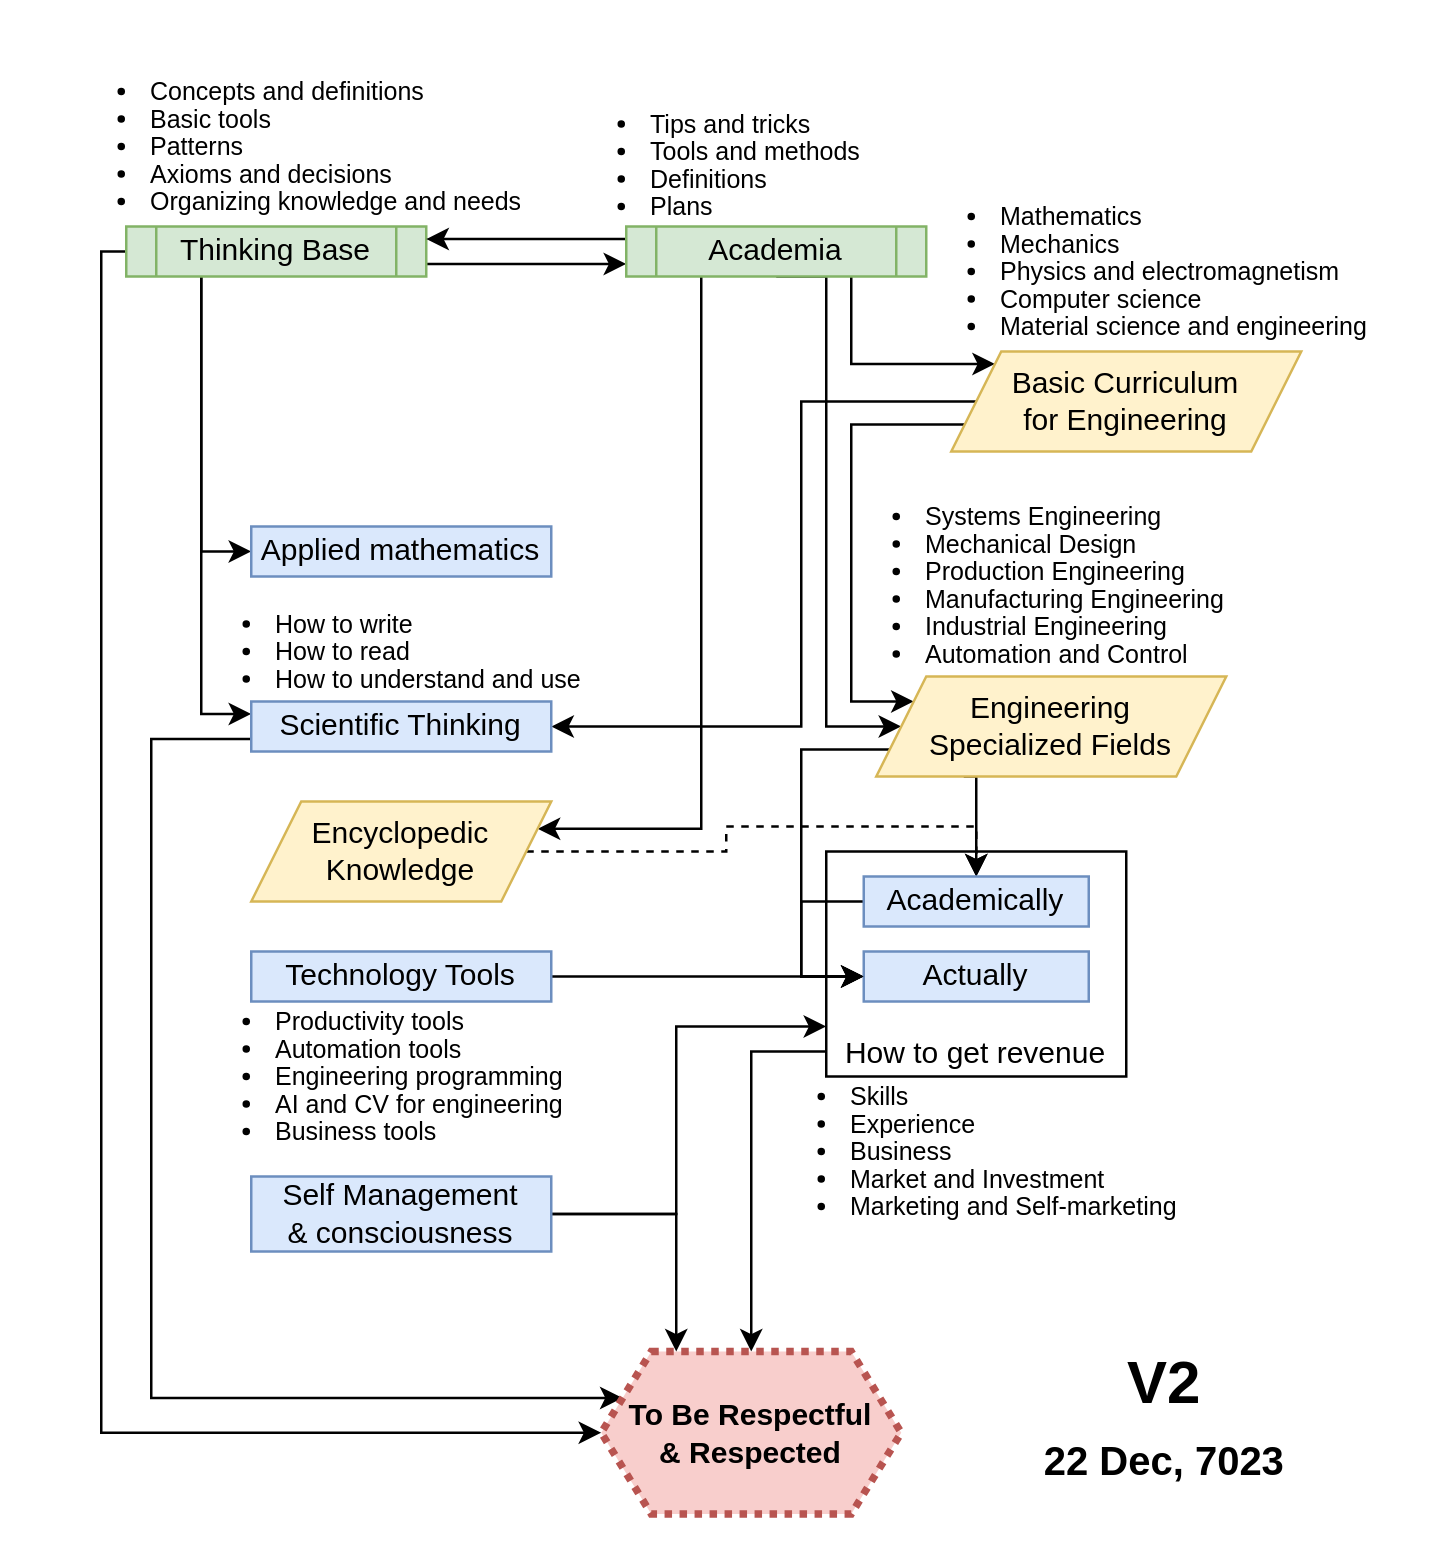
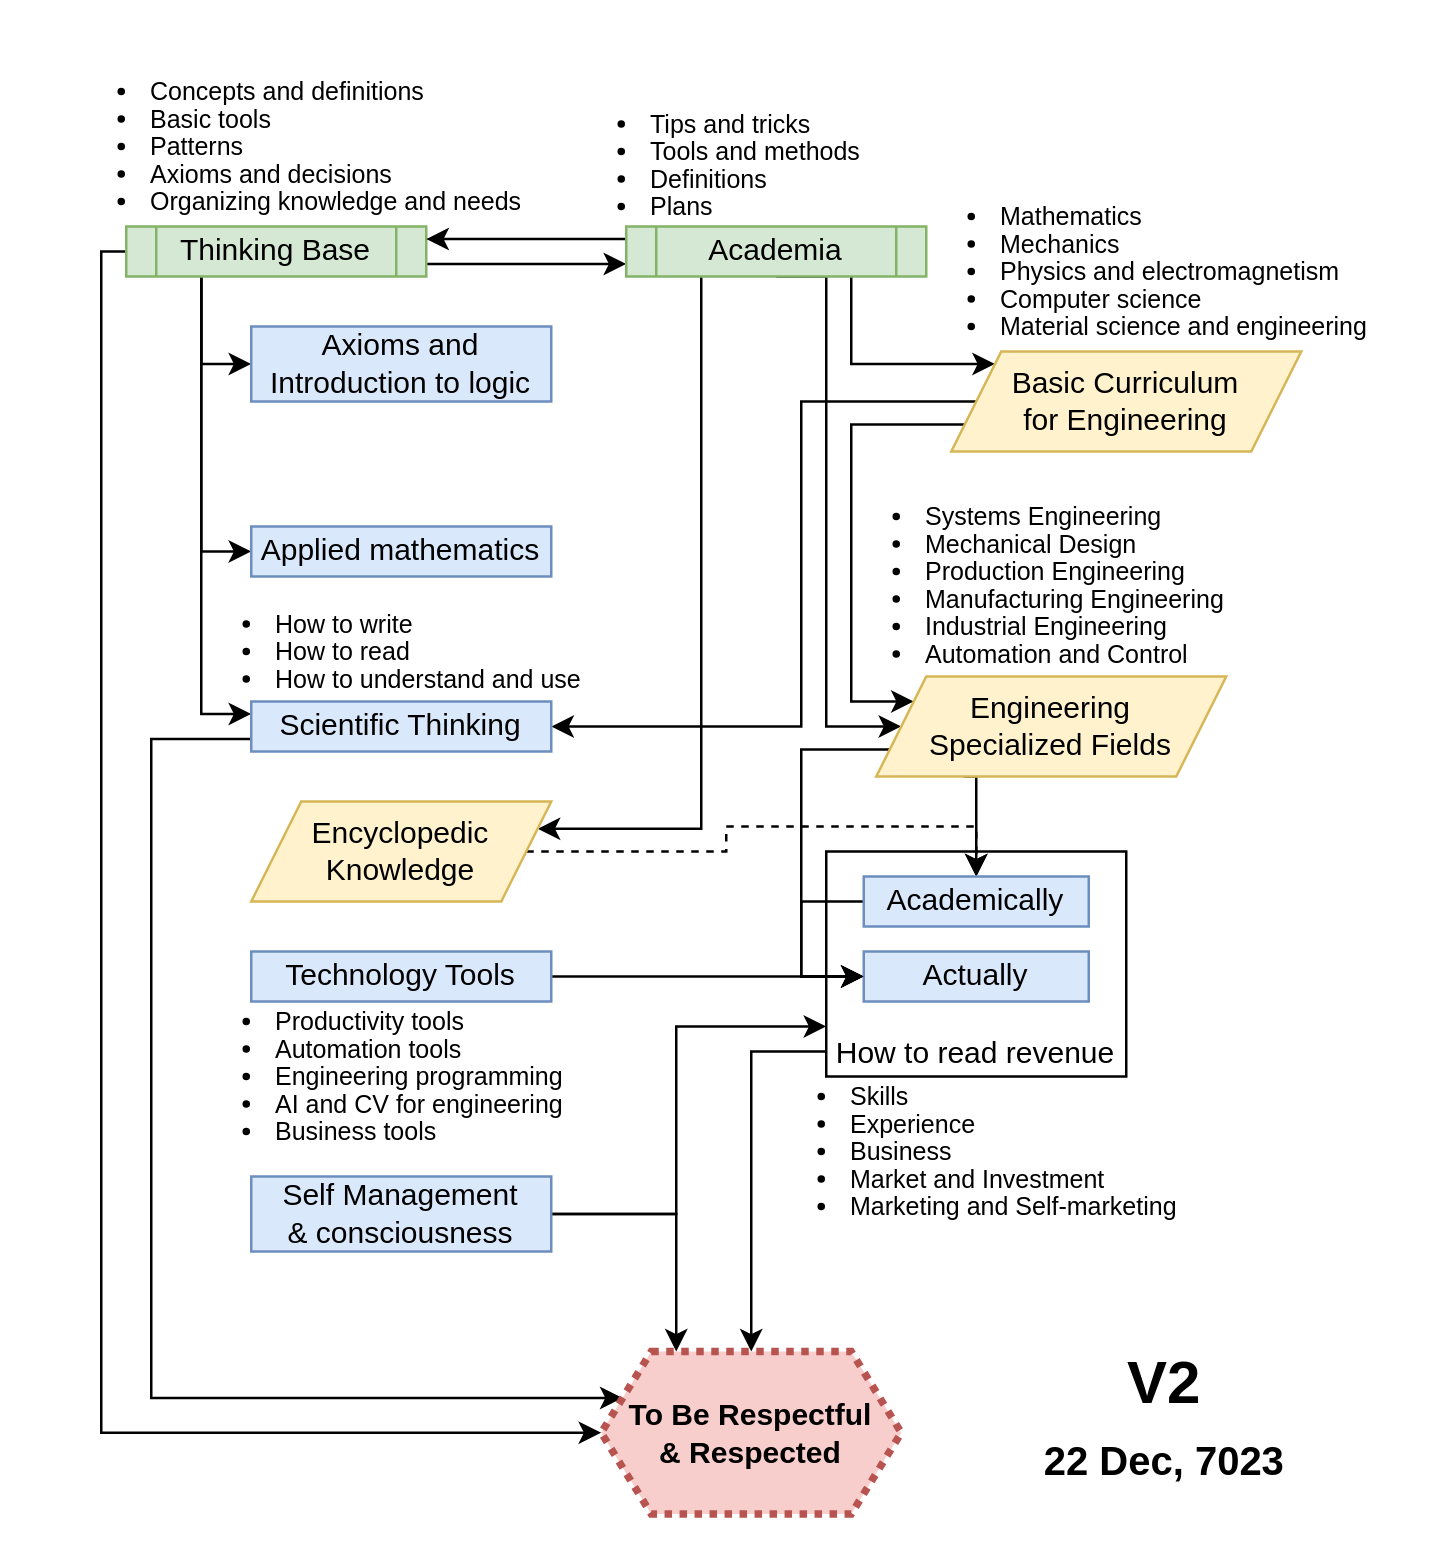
none -> (220, 364)
none -> (401, 364)
(976, 1051) -> (976, 1033)
